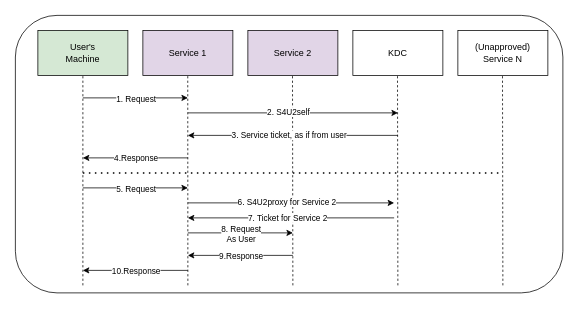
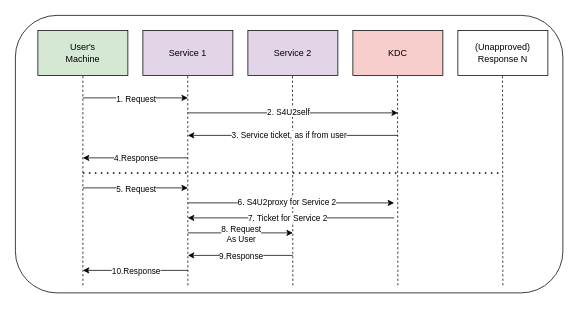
(398, 53) -> (398, 53)
(503, 53) -> (503, 53)
